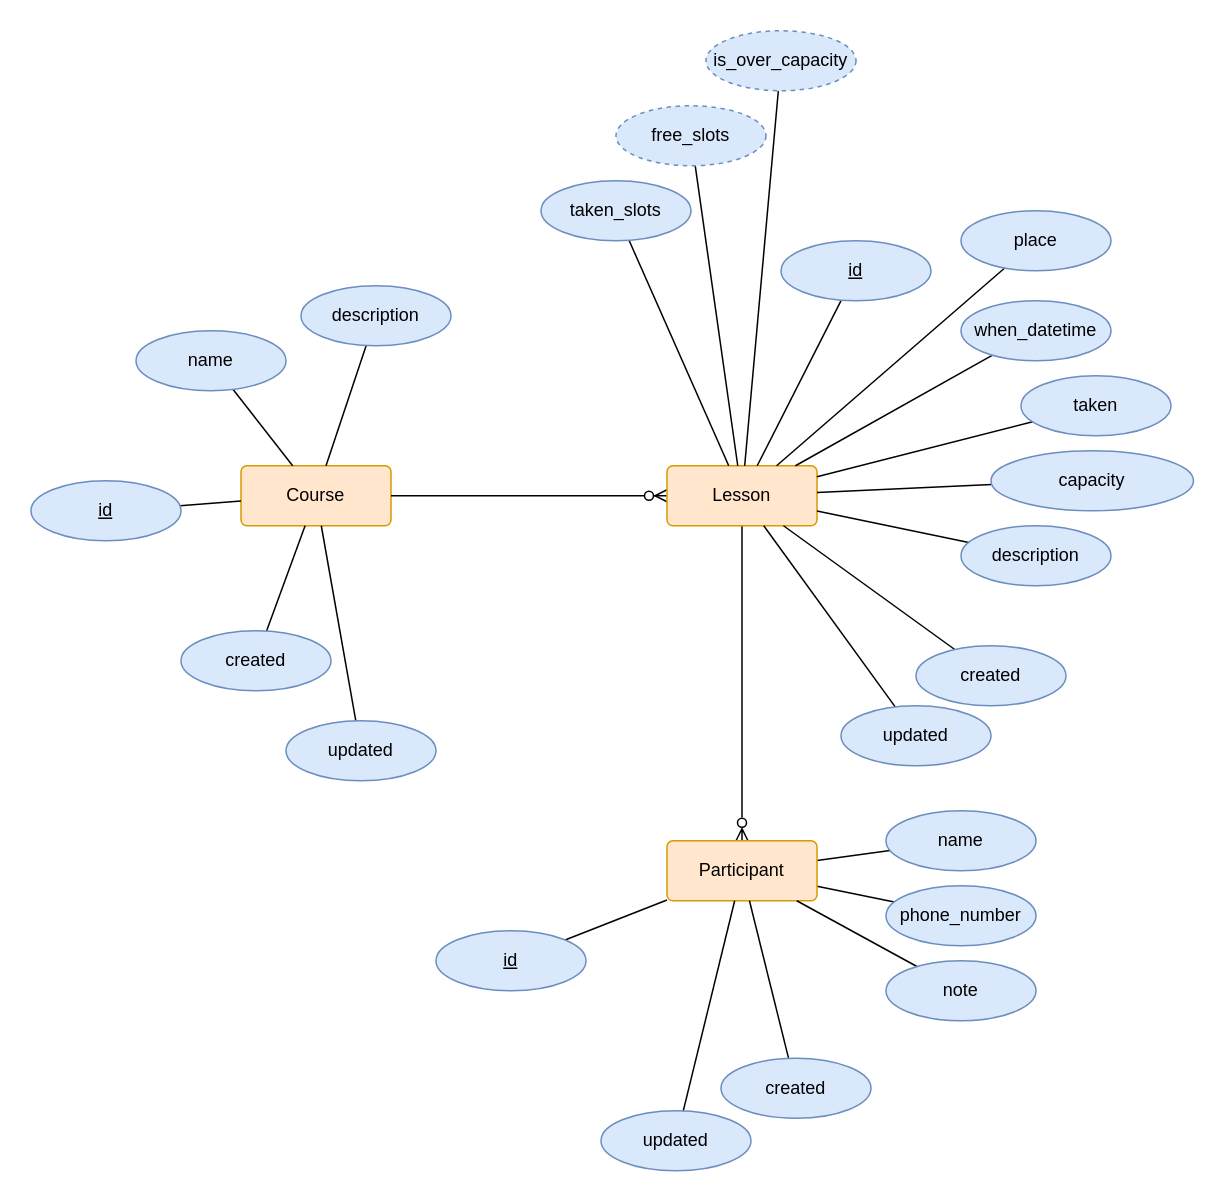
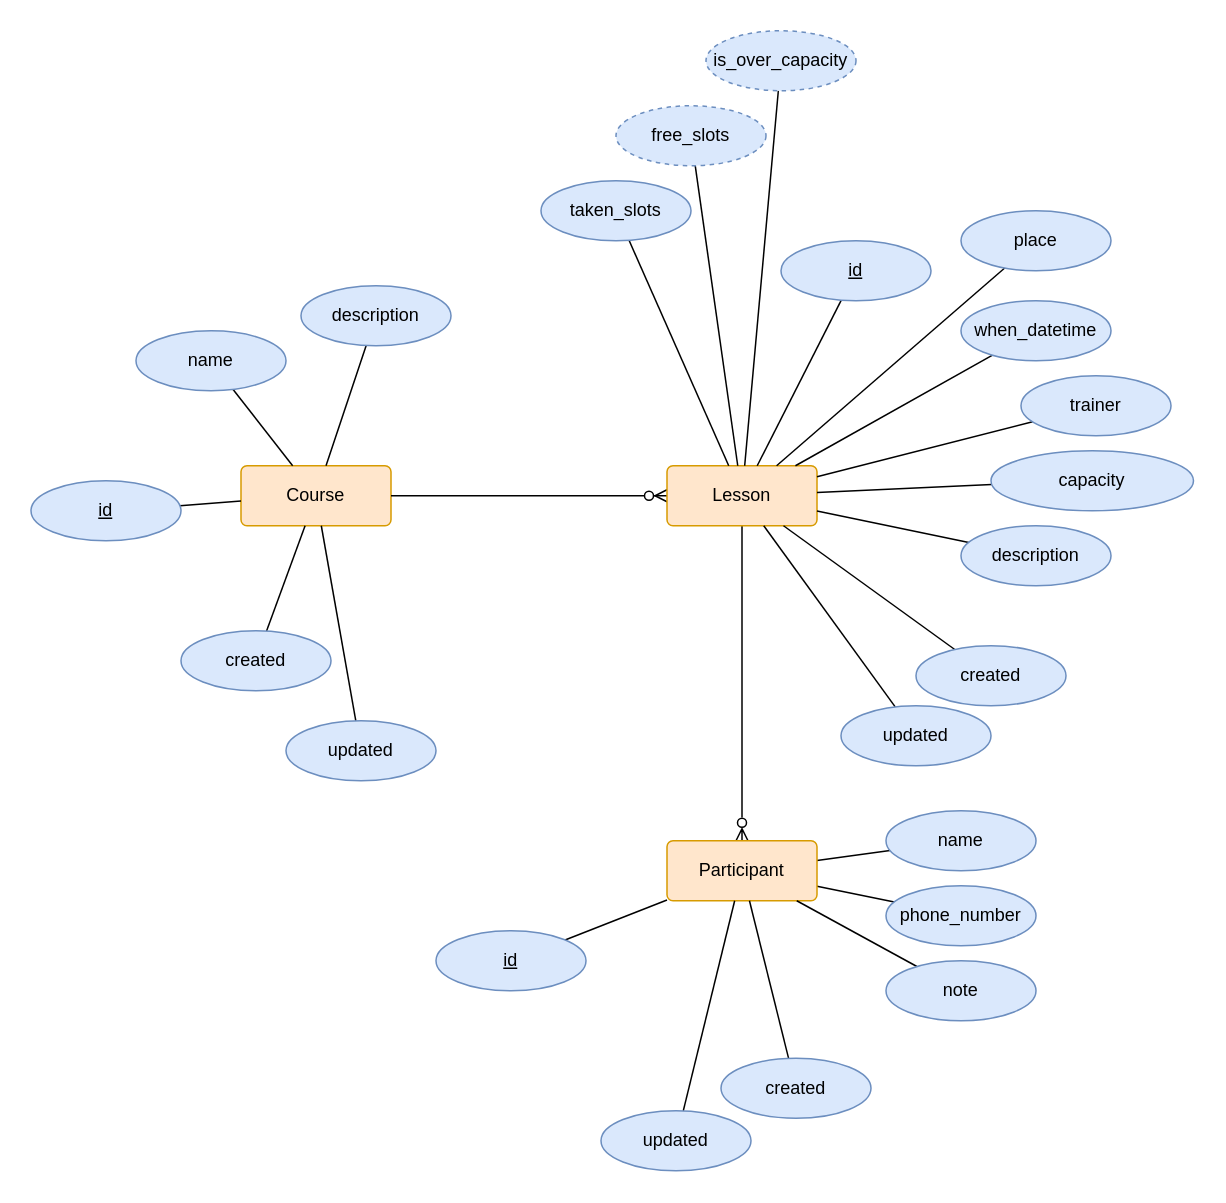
(1096, 406) -> (1096, 406)
